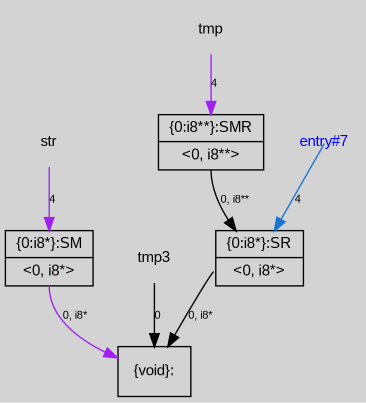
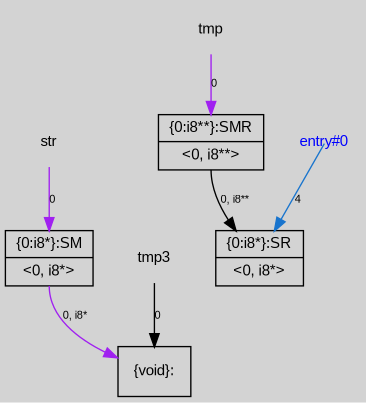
(214, 84) -> (214, 84)
(324, 142) -> (324, 142)
(53, 200) -> (53, 200)
(194, 303) -> none
